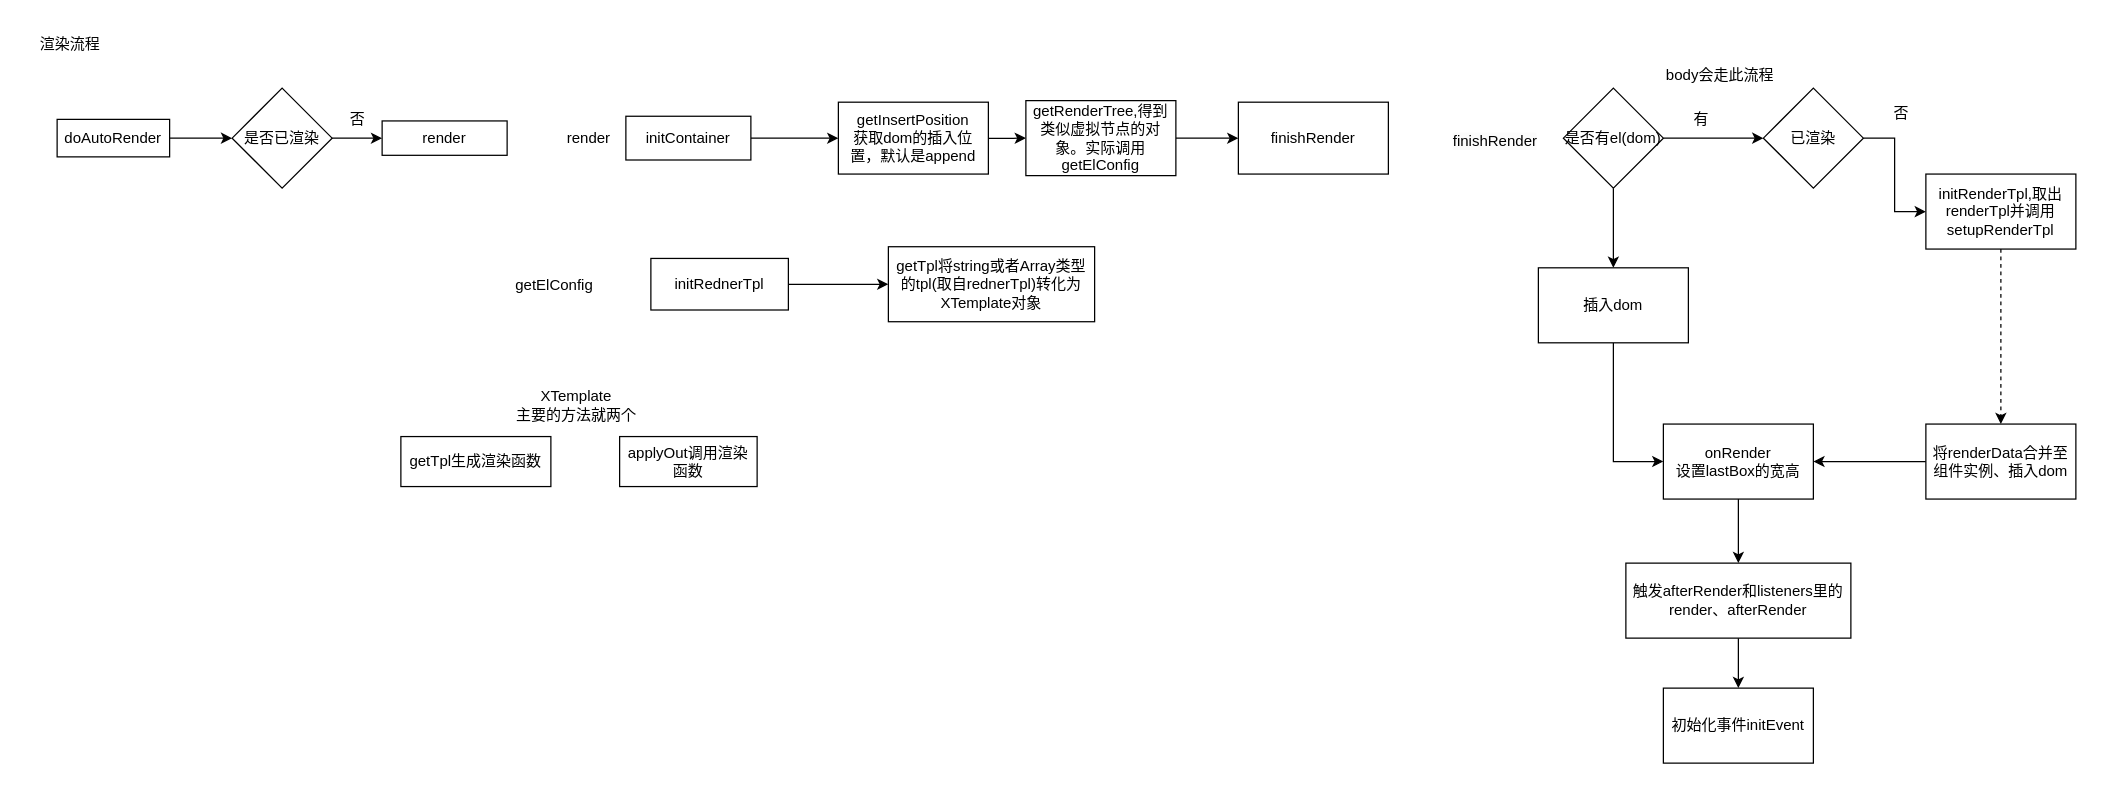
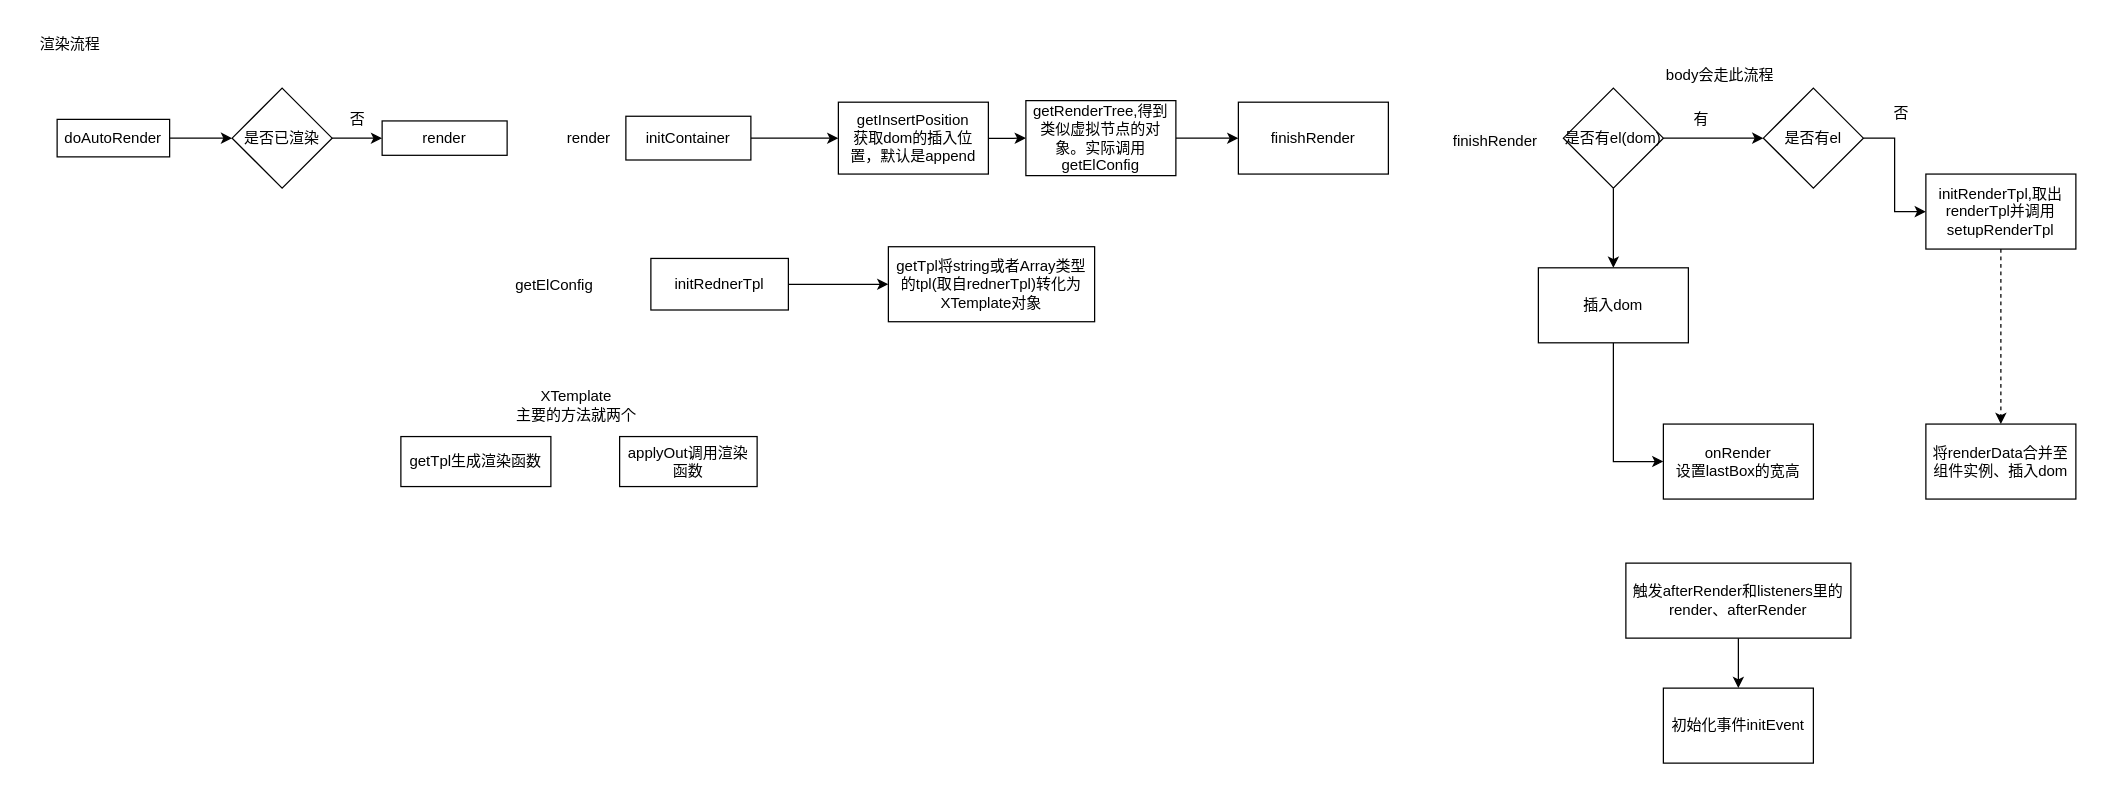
(1813, 138) -> (1813, 138)
(1873, 462) -> none
(1738, 527) -> none
